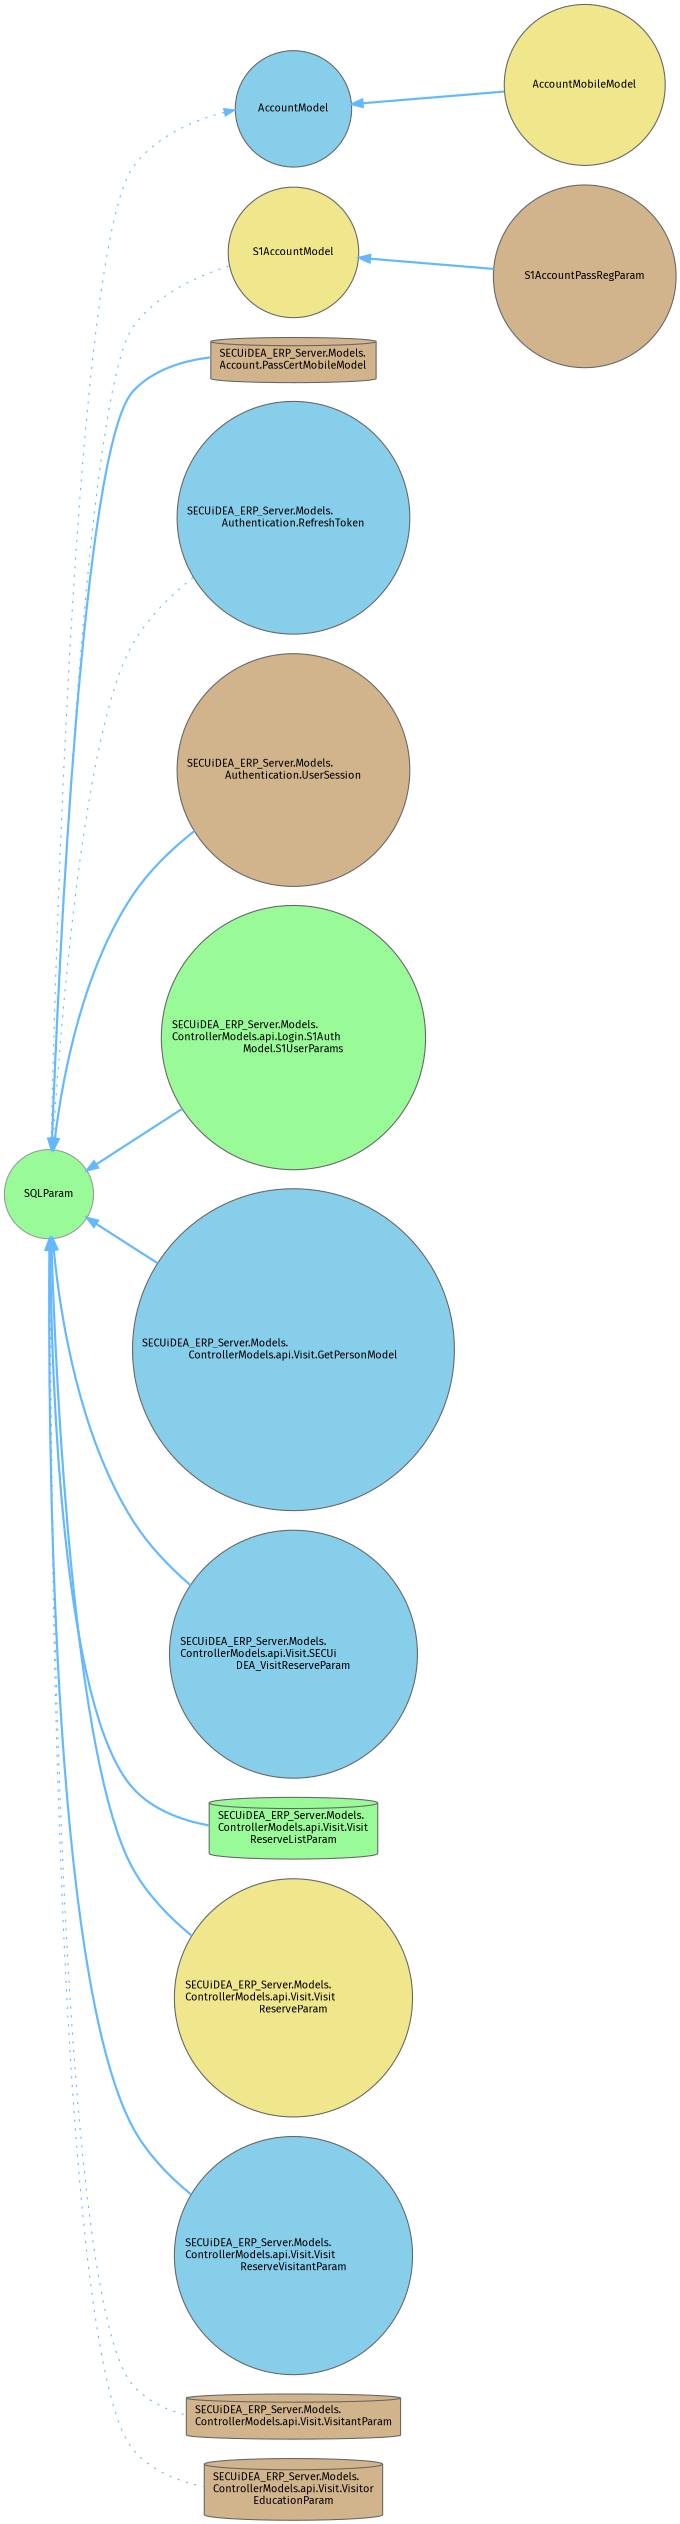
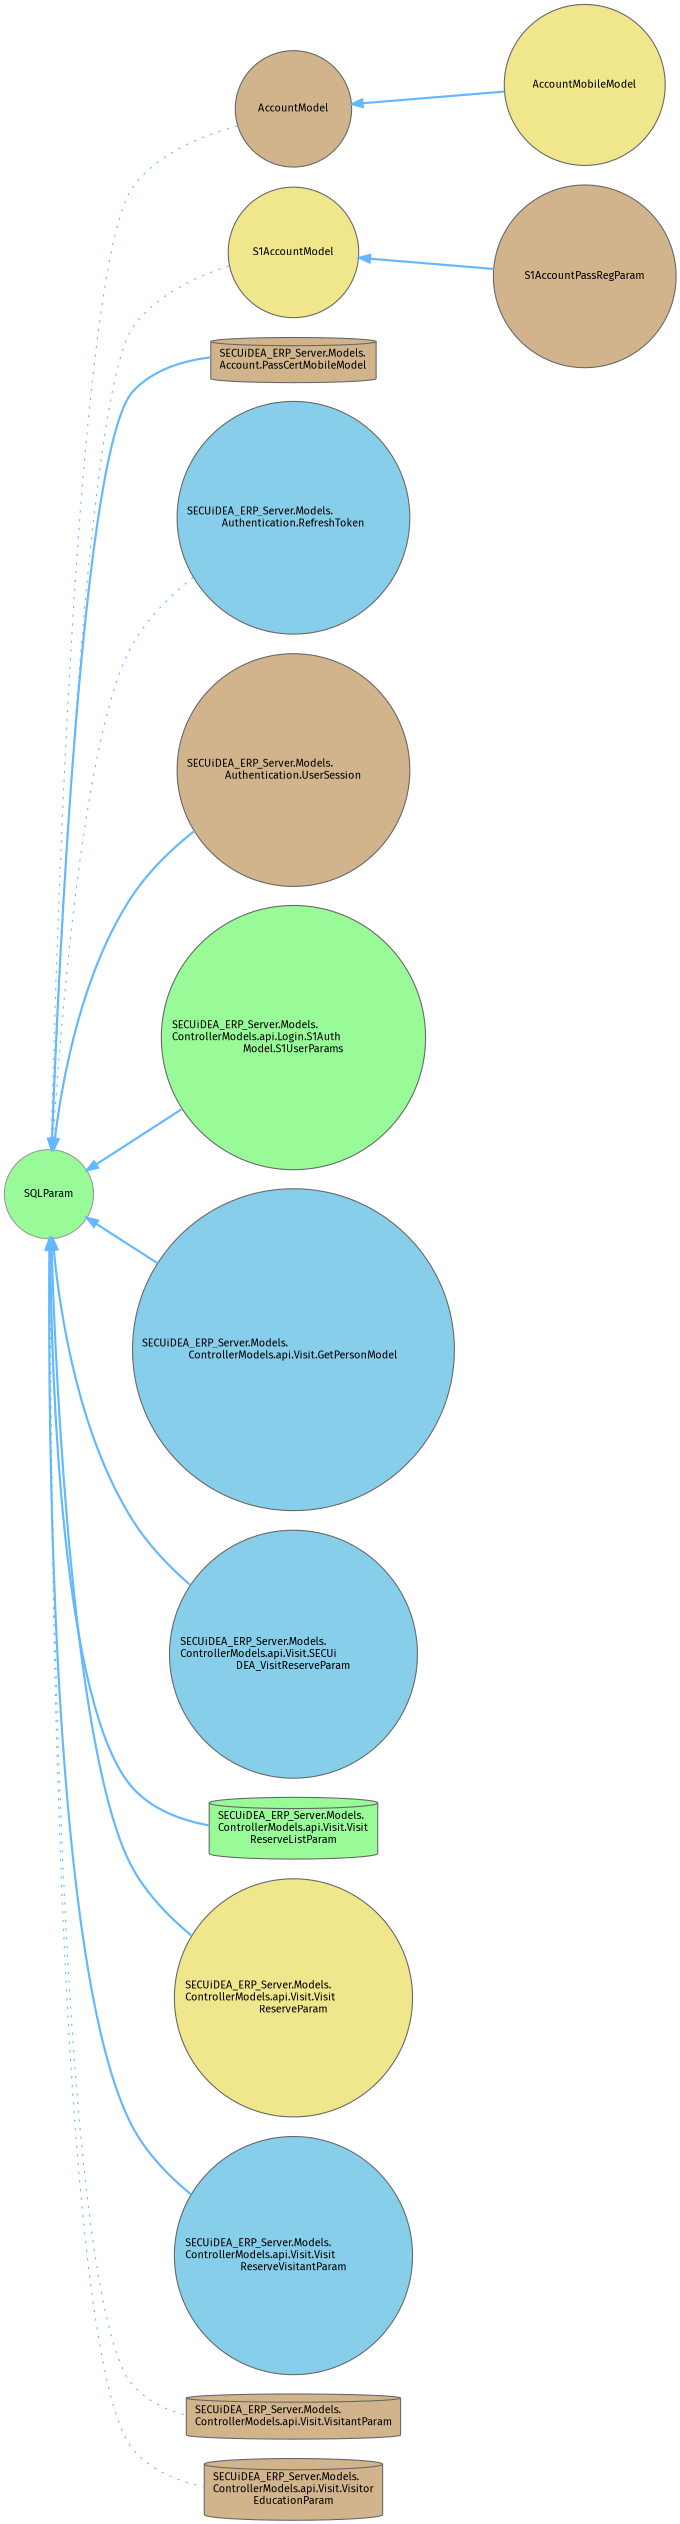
(293, 109) -> (293, 109)
(73, 602) -> (74, 598)
